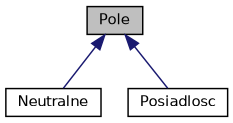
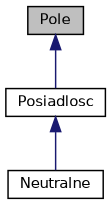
(80, 67) -> (56, 151)
